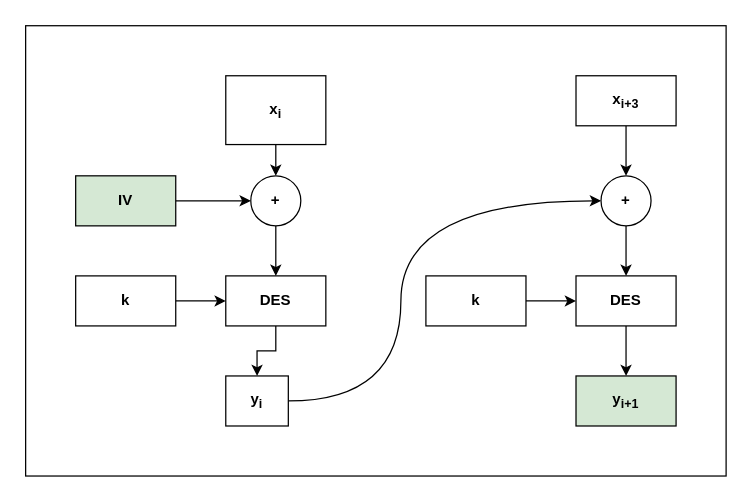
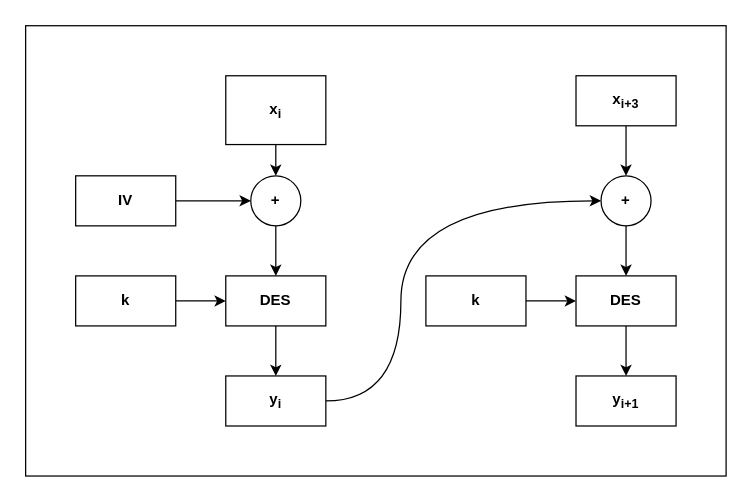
(126, 201) -> (126, 201)
(257, 401) -> (276, 401)
(626, 401) -> (626, 401)
